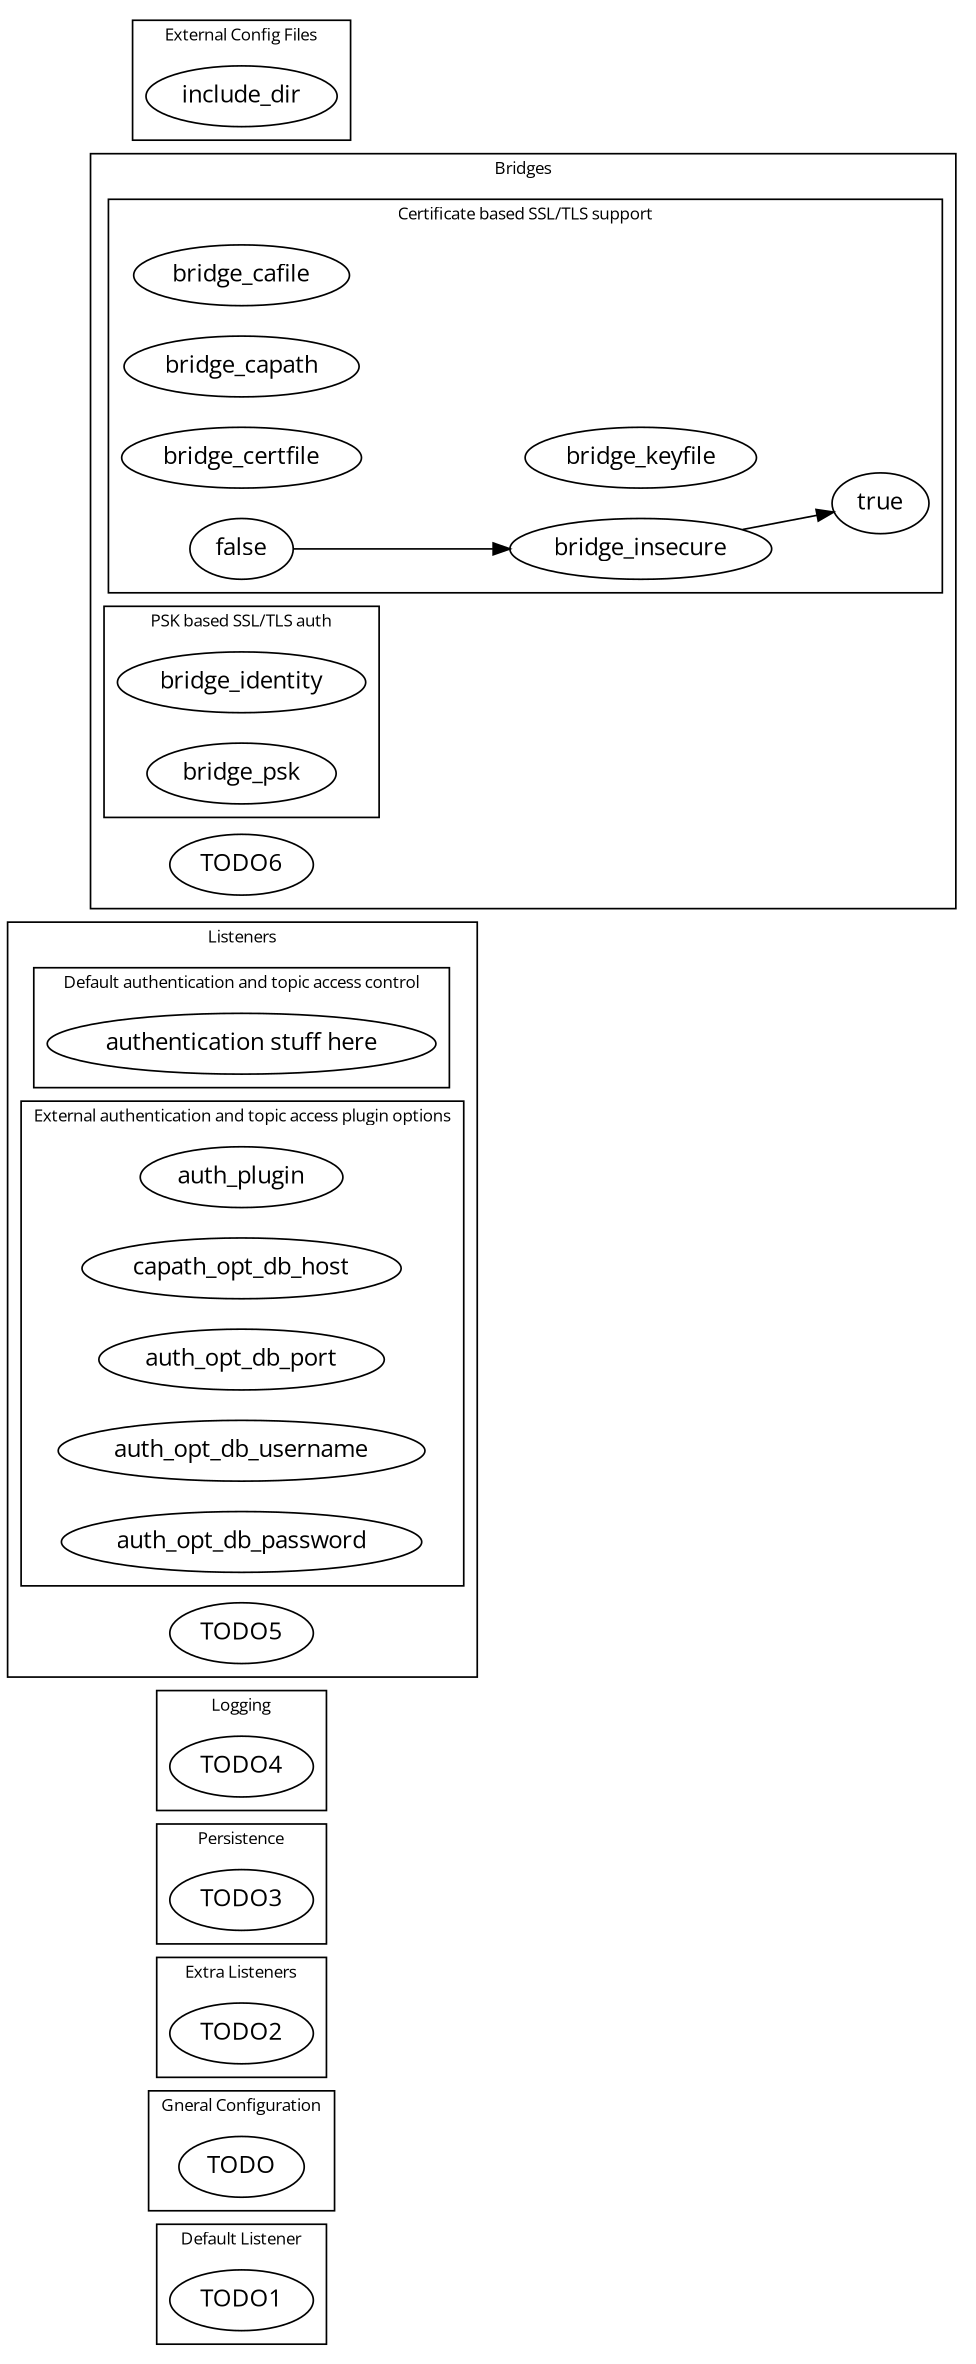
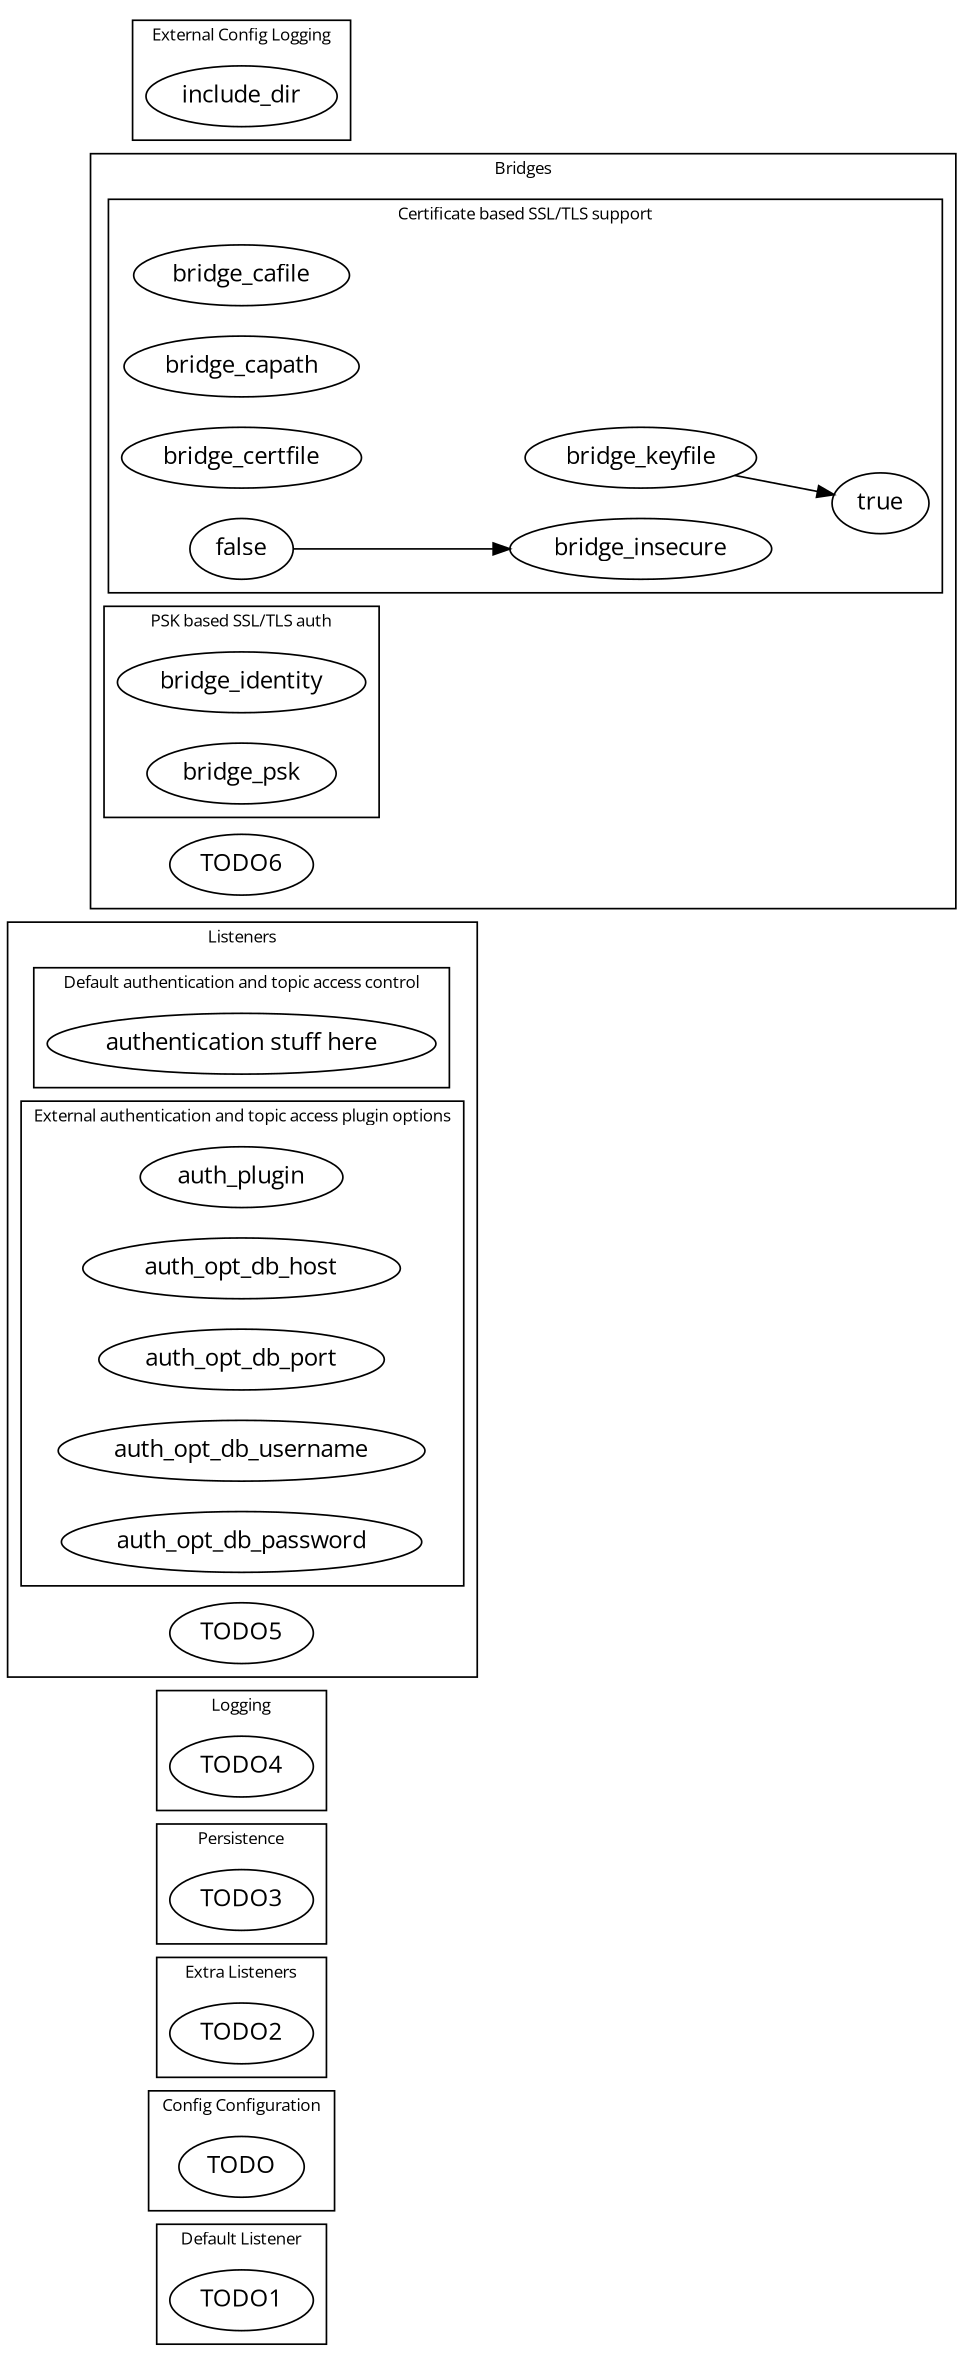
(242, 36) -> (242, 36)
(780, 522) -> (776, 483)
(242, 1268) -> (242, 1268)
(242, 2107) -> (242, 2107)
